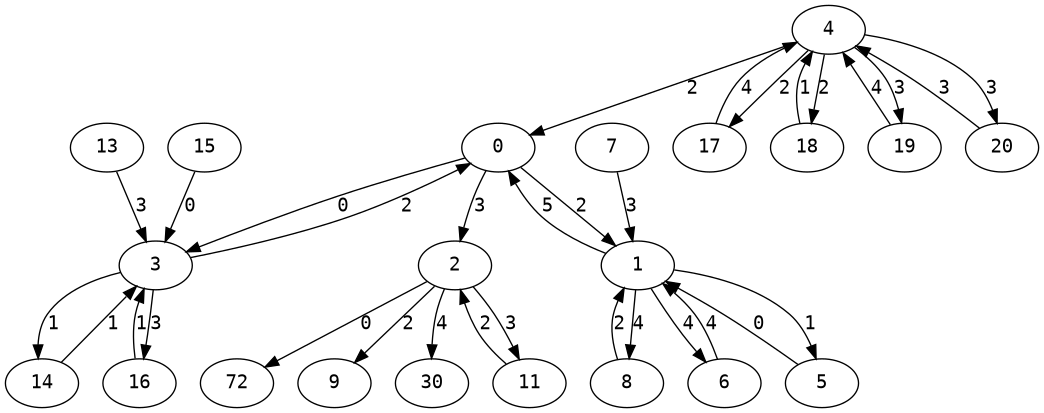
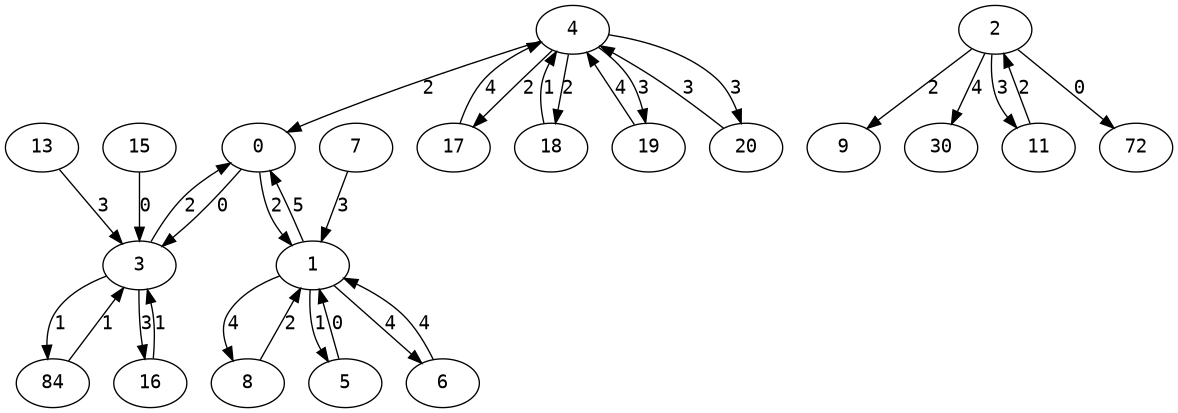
(473, 199) -> none
(42, 383) -> (53, 383)
